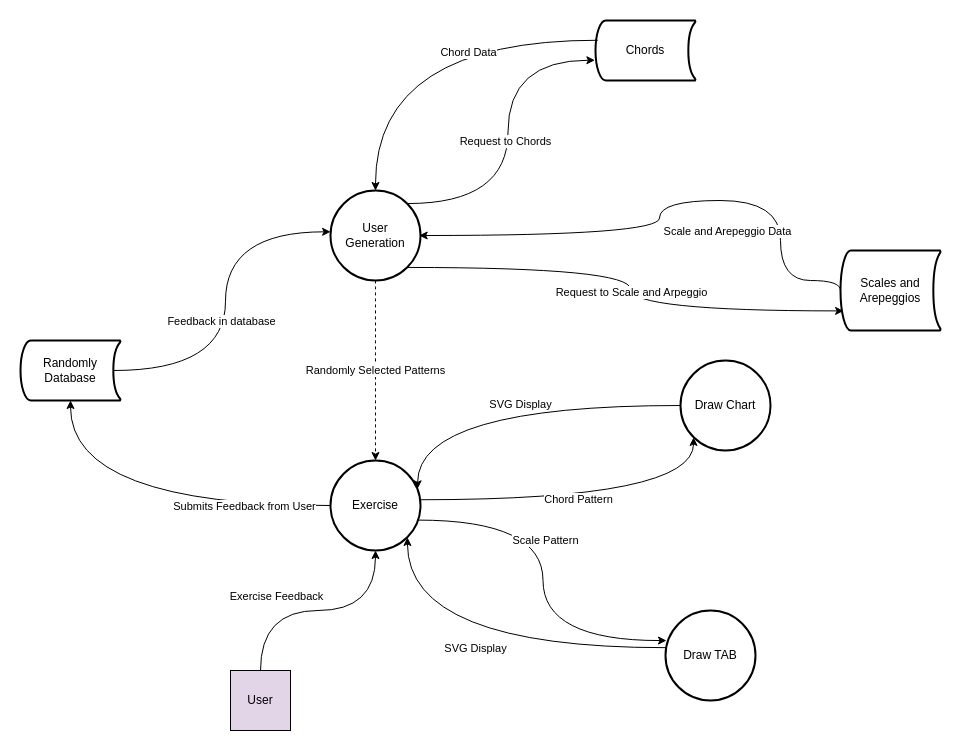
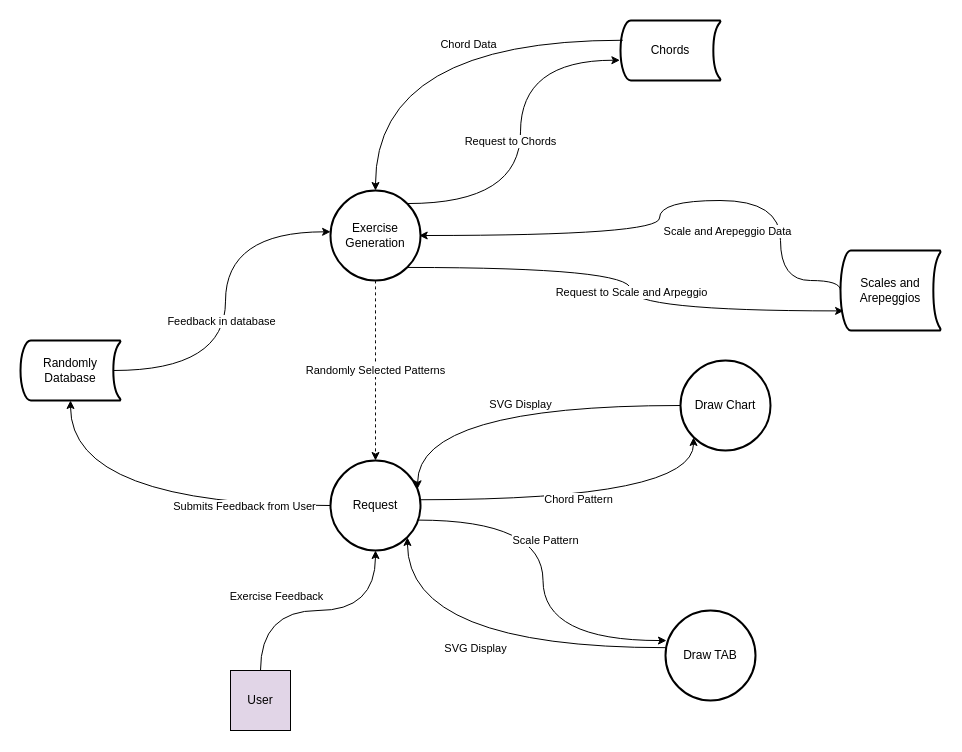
(646, 51) -> (671, 51)
(376, 236) -> (376, 236)
(376, 506) -> (376, 506)
